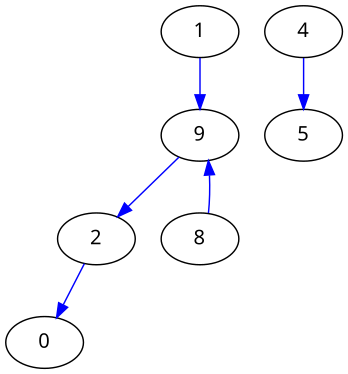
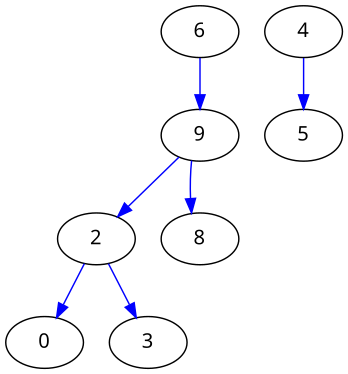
(200, 32) -> (200, 32)
(210, 194) -> (190, 180)
none -> (148, 342)
